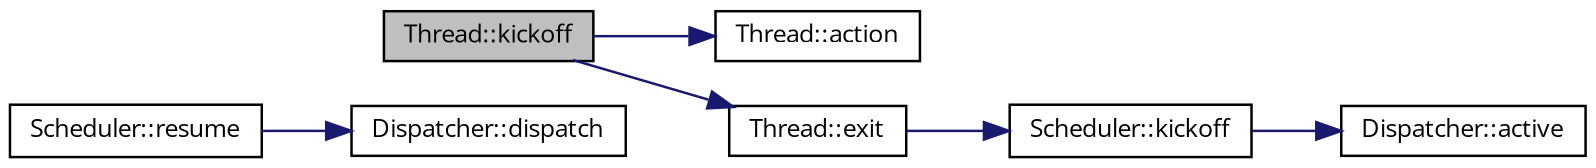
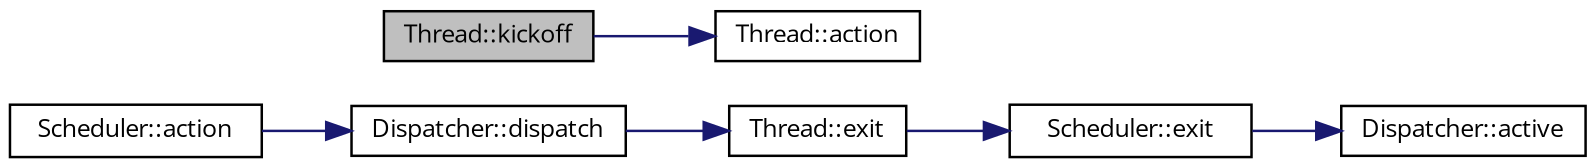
(641, 80) -> (665, 131)
(136, 131) -> (136, 131)
(1131, 131) -> (1131, 131)
